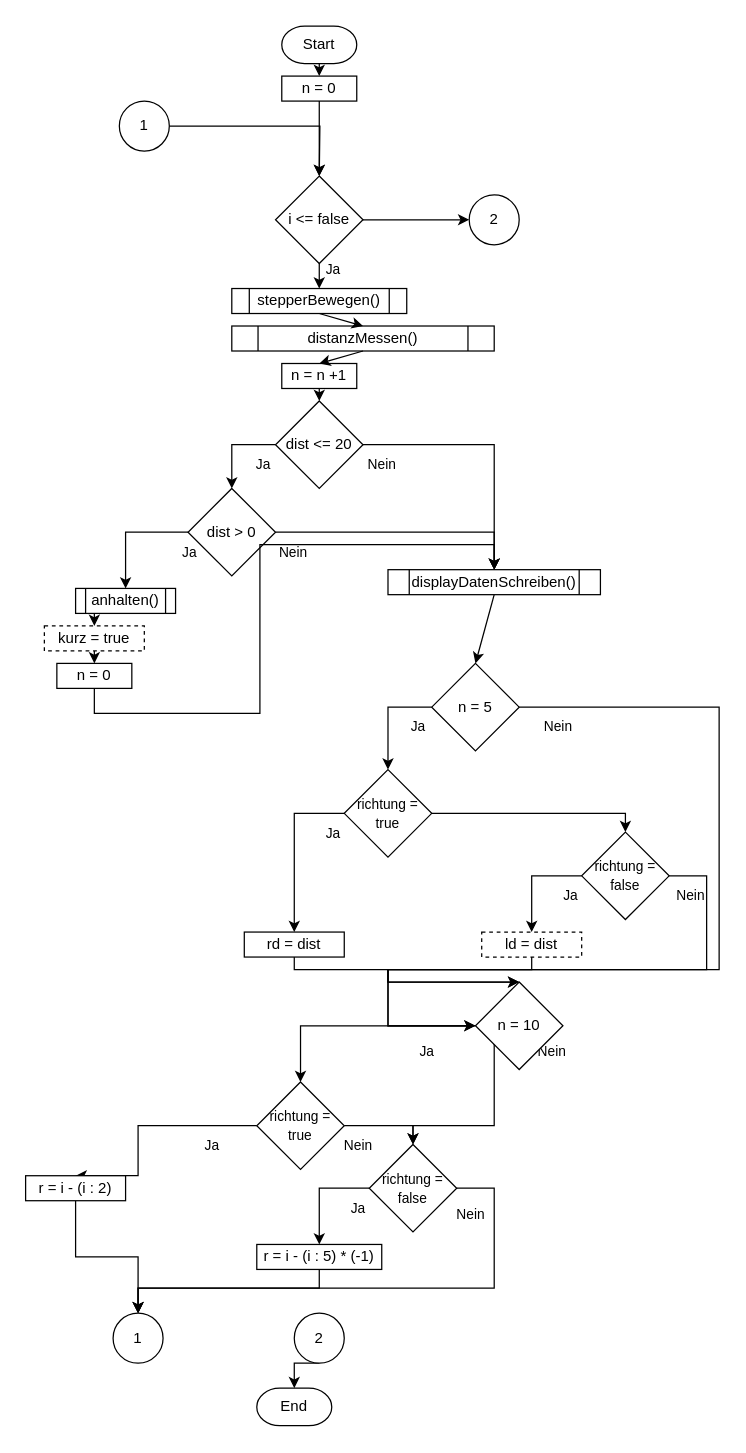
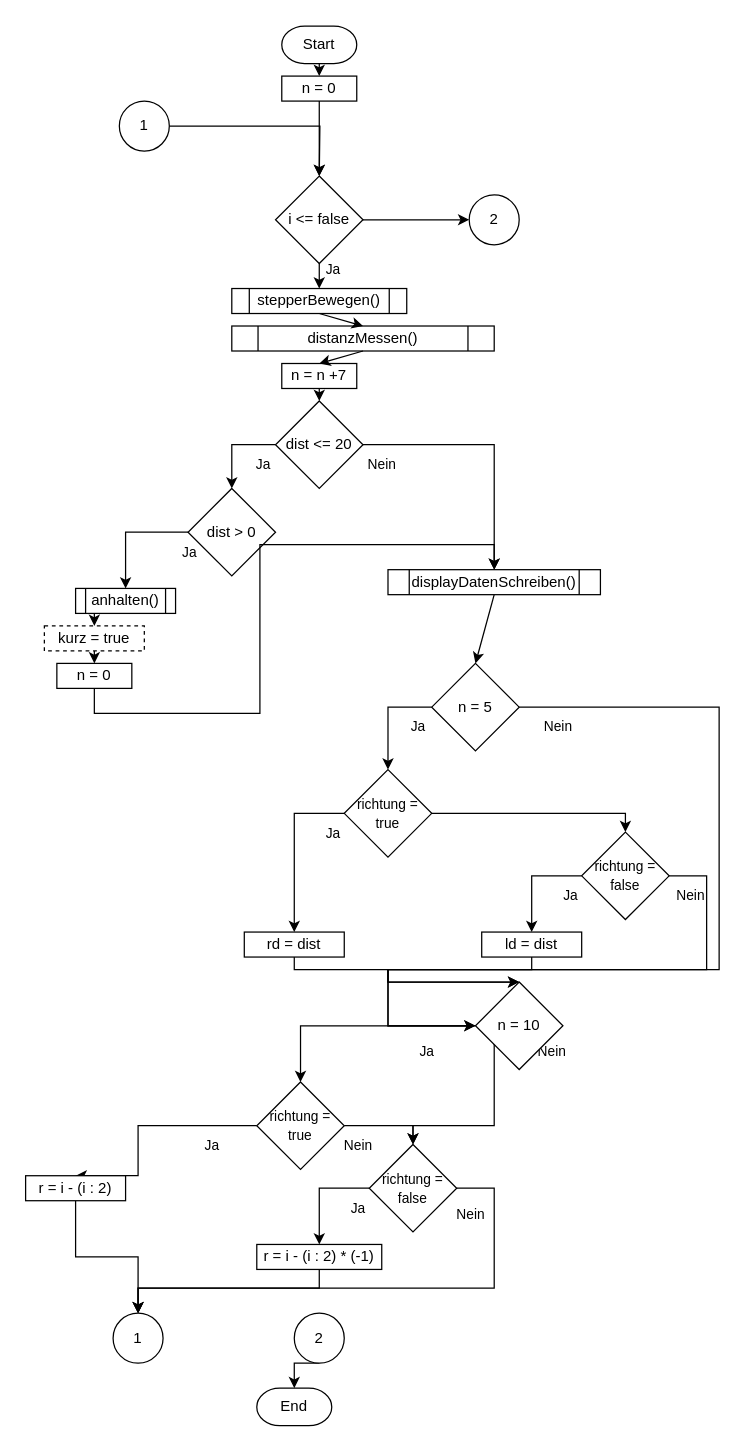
(319, 376) -> (319, 376)
(384, 532) -> none
(532, 944) -> (532, 944)
(319, 1257) -> (319, 1257)
